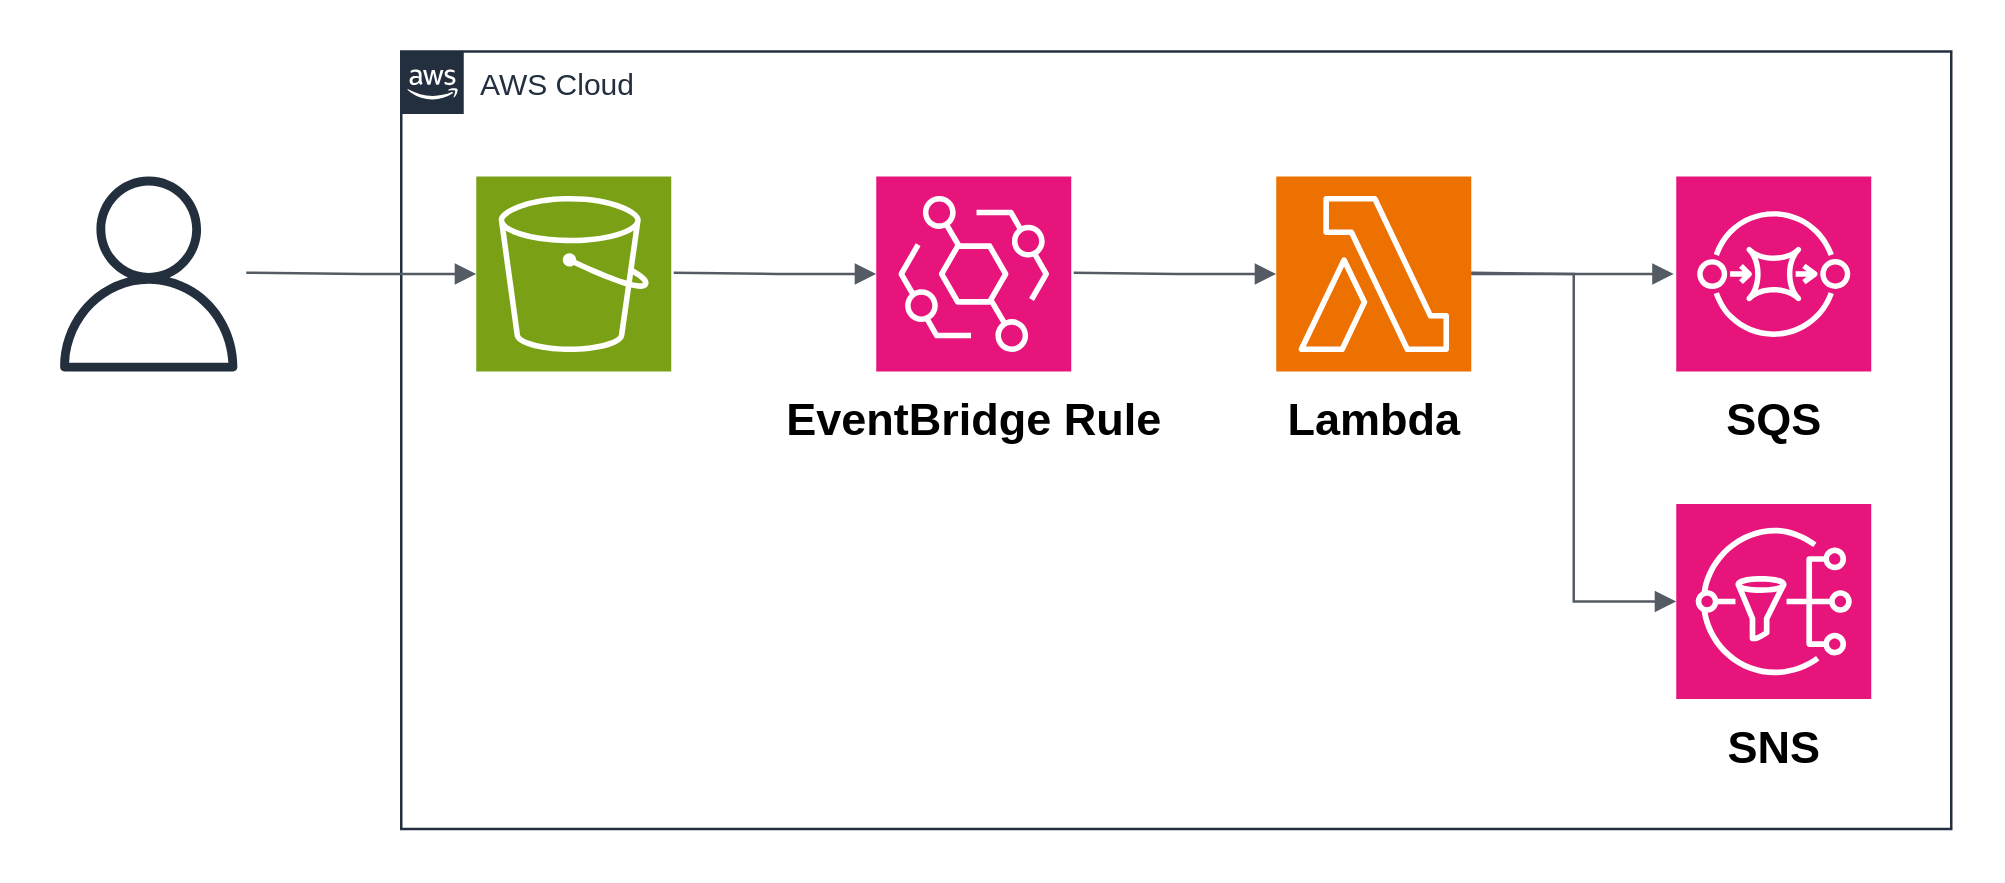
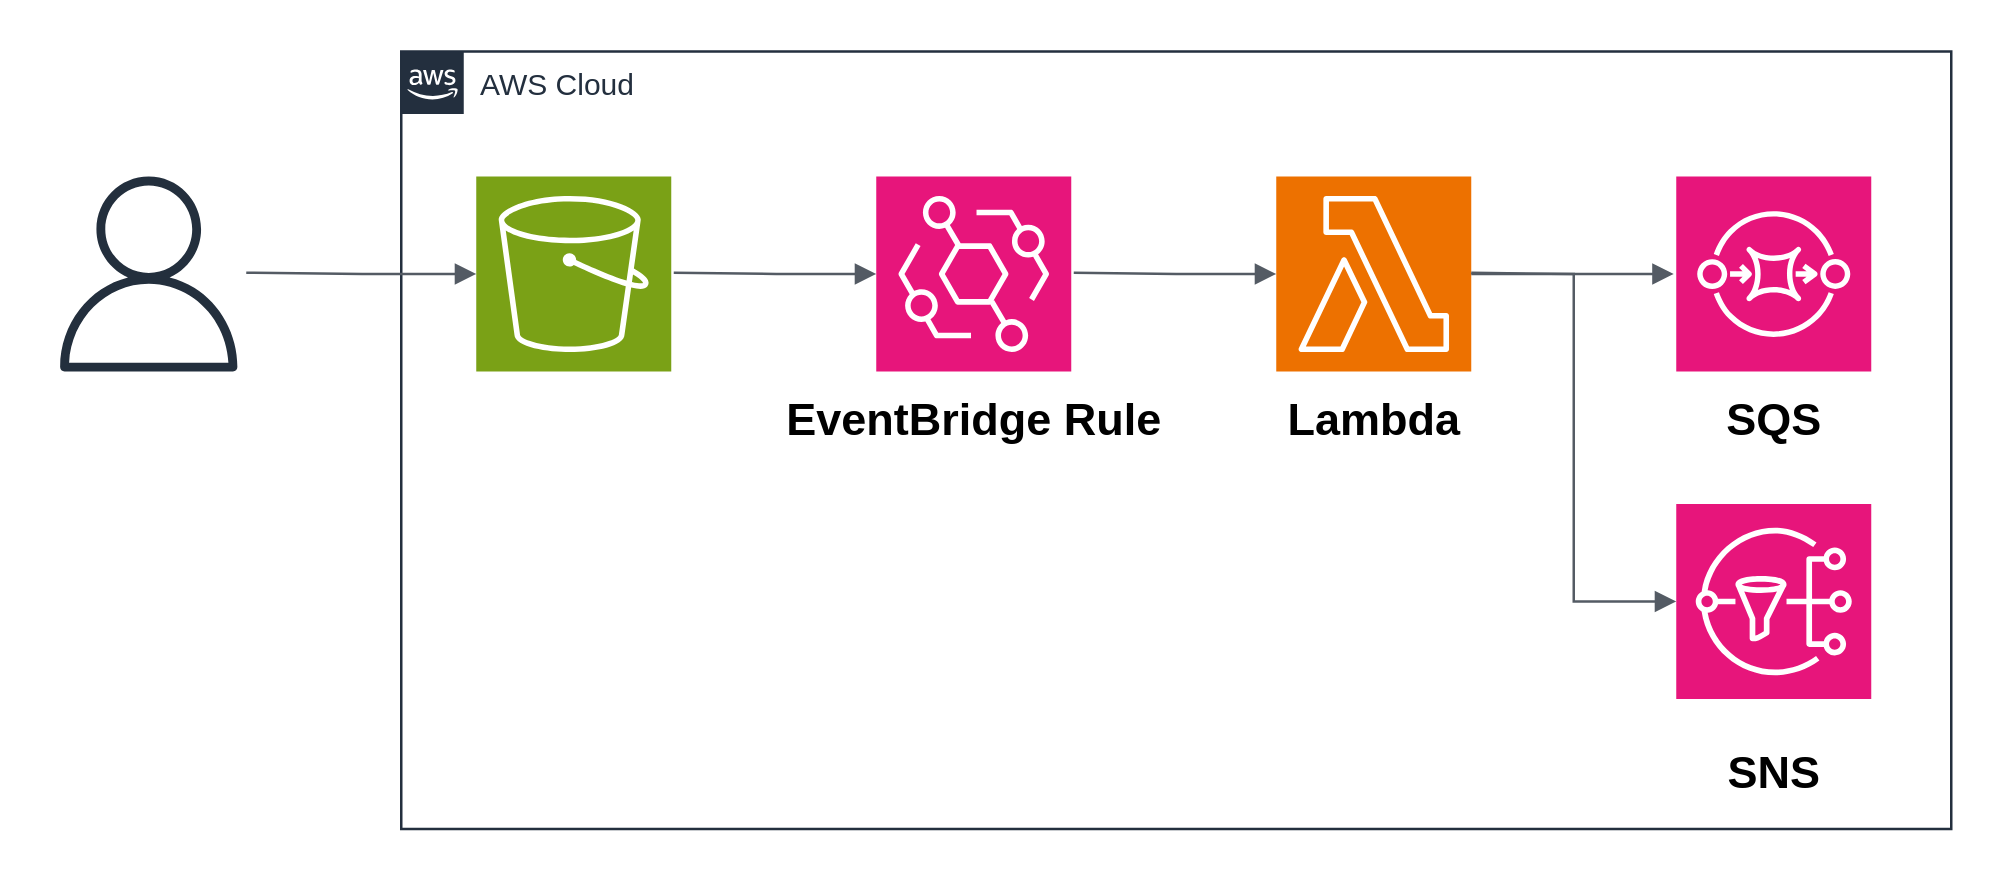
(1774, 749) -> (1774, 774)
